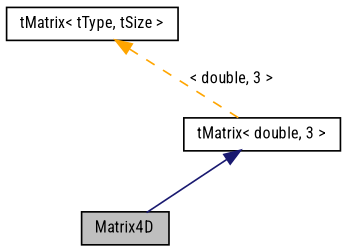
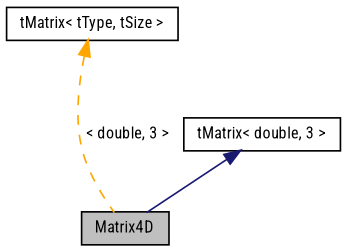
(185, 84) -> (80, 138)
